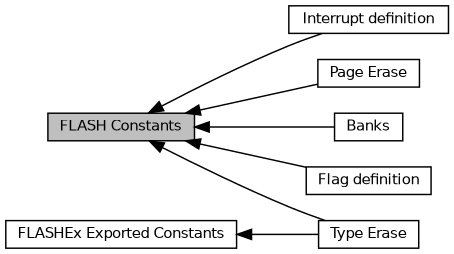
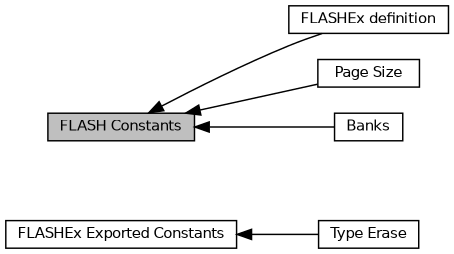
(369, 20) -> (369, 20)
(369, 73) -> (369, 73)
(369, 181) -> none
(243, 187) -> none
